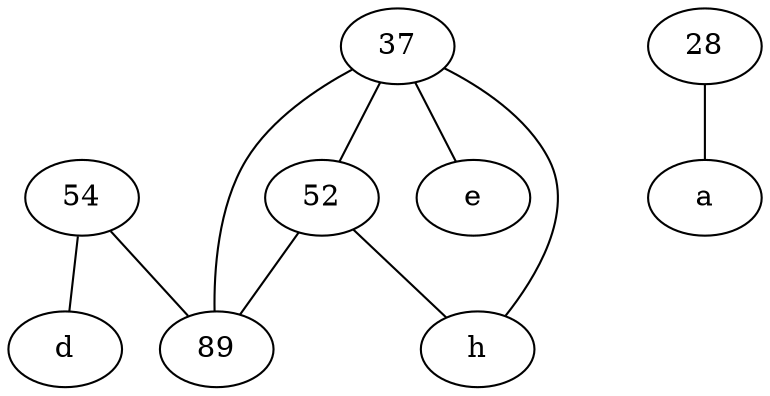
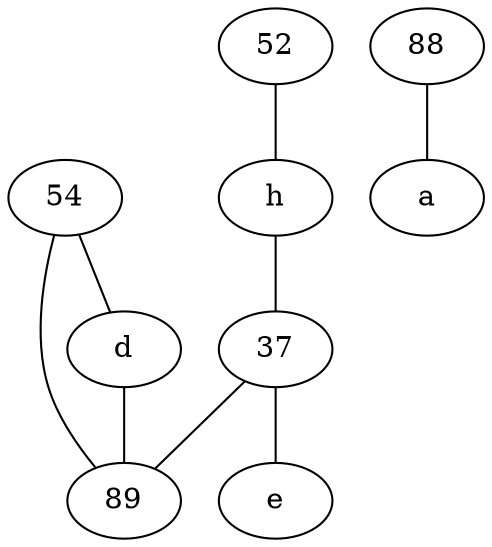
(705, 46) -> (427, 46)
(360, 122) -> none
(269, 274) -> (124, 425)
